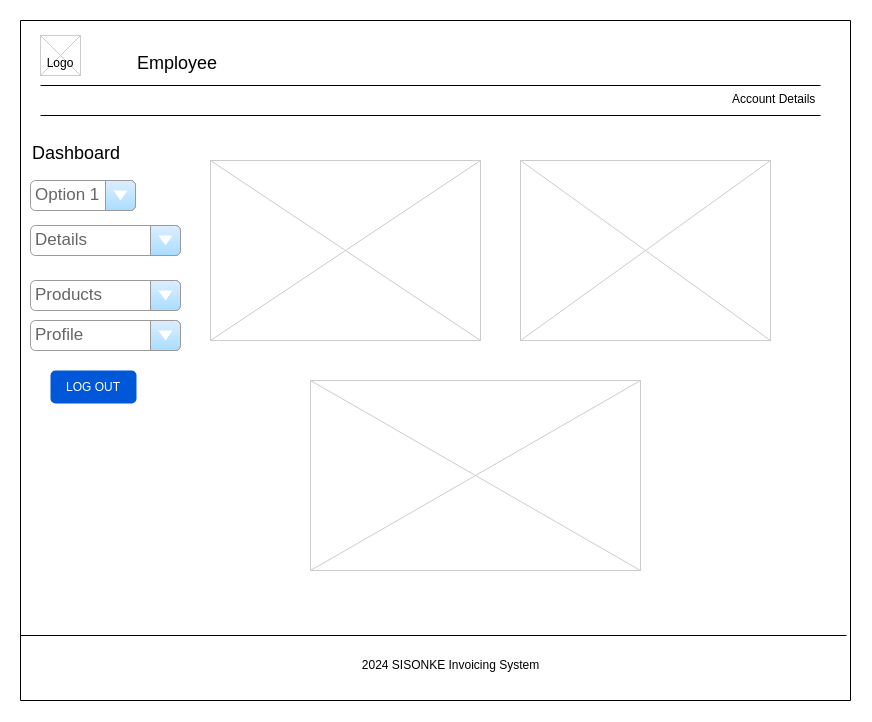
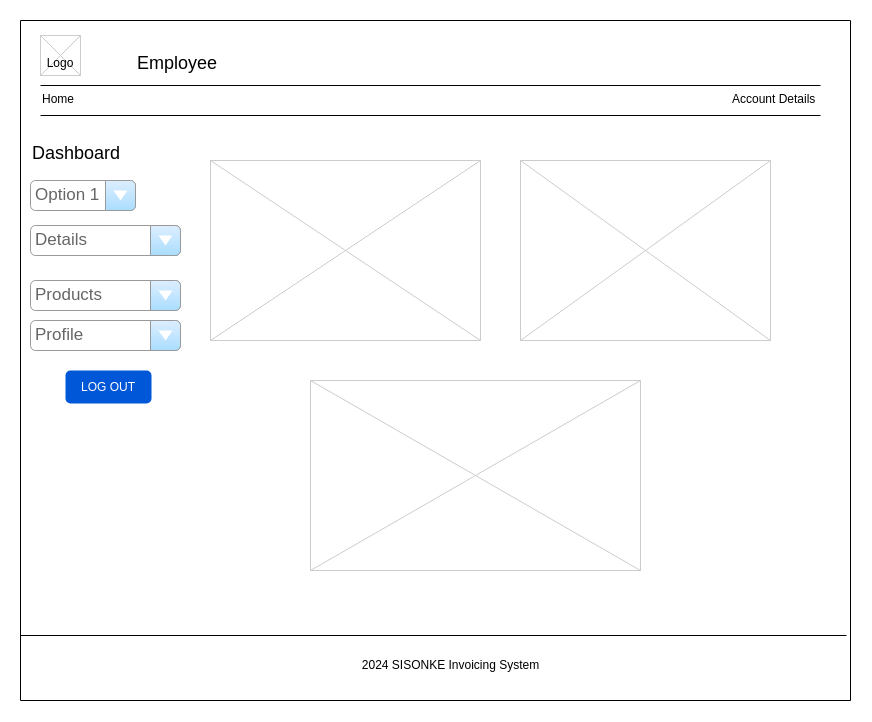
none -> (56, 101)
(94, 387) -> (109, 387)
